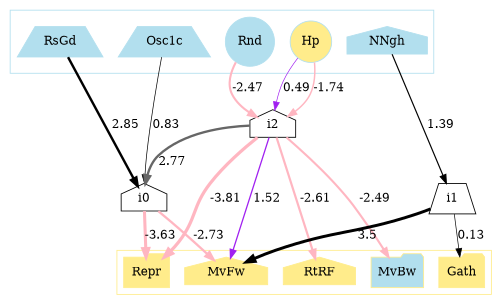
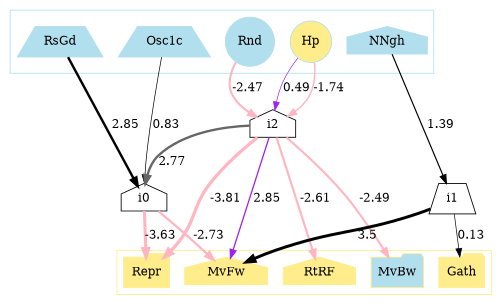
(267, 199) -> (267, 199)
